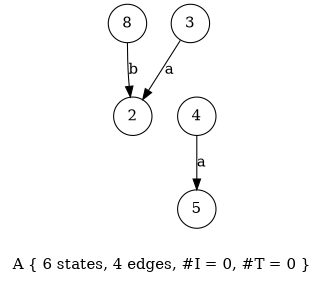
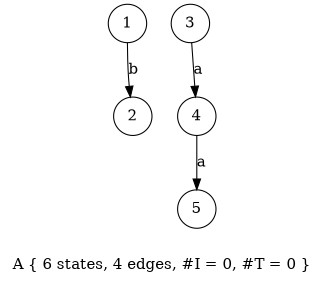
(127, 23) -> (127, 23)
(164, 65) -> (193, 65)
